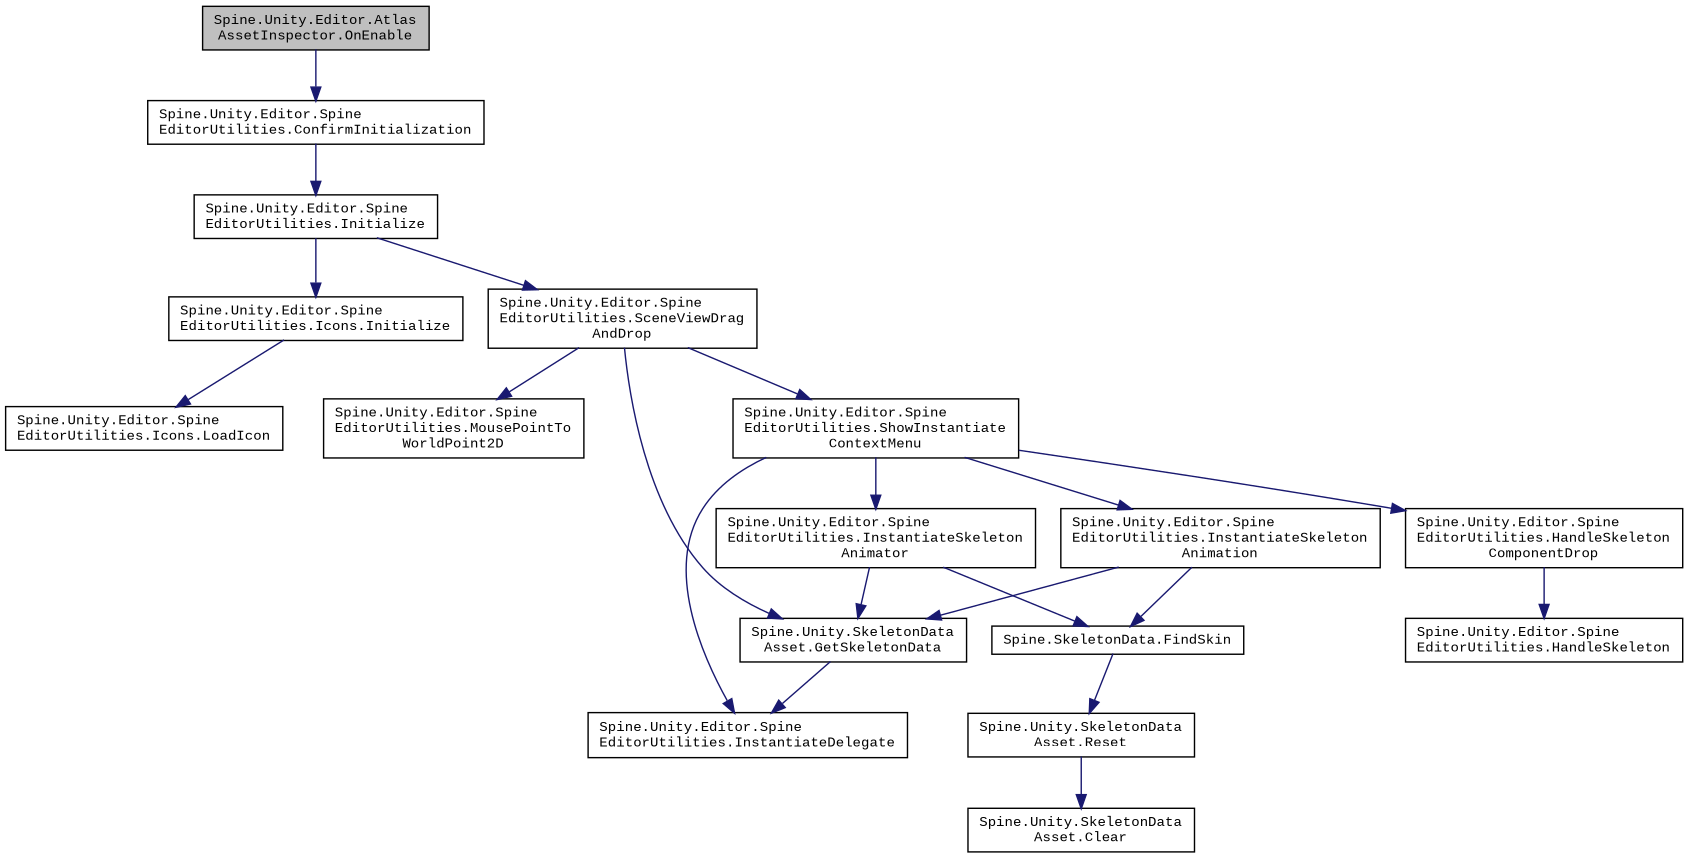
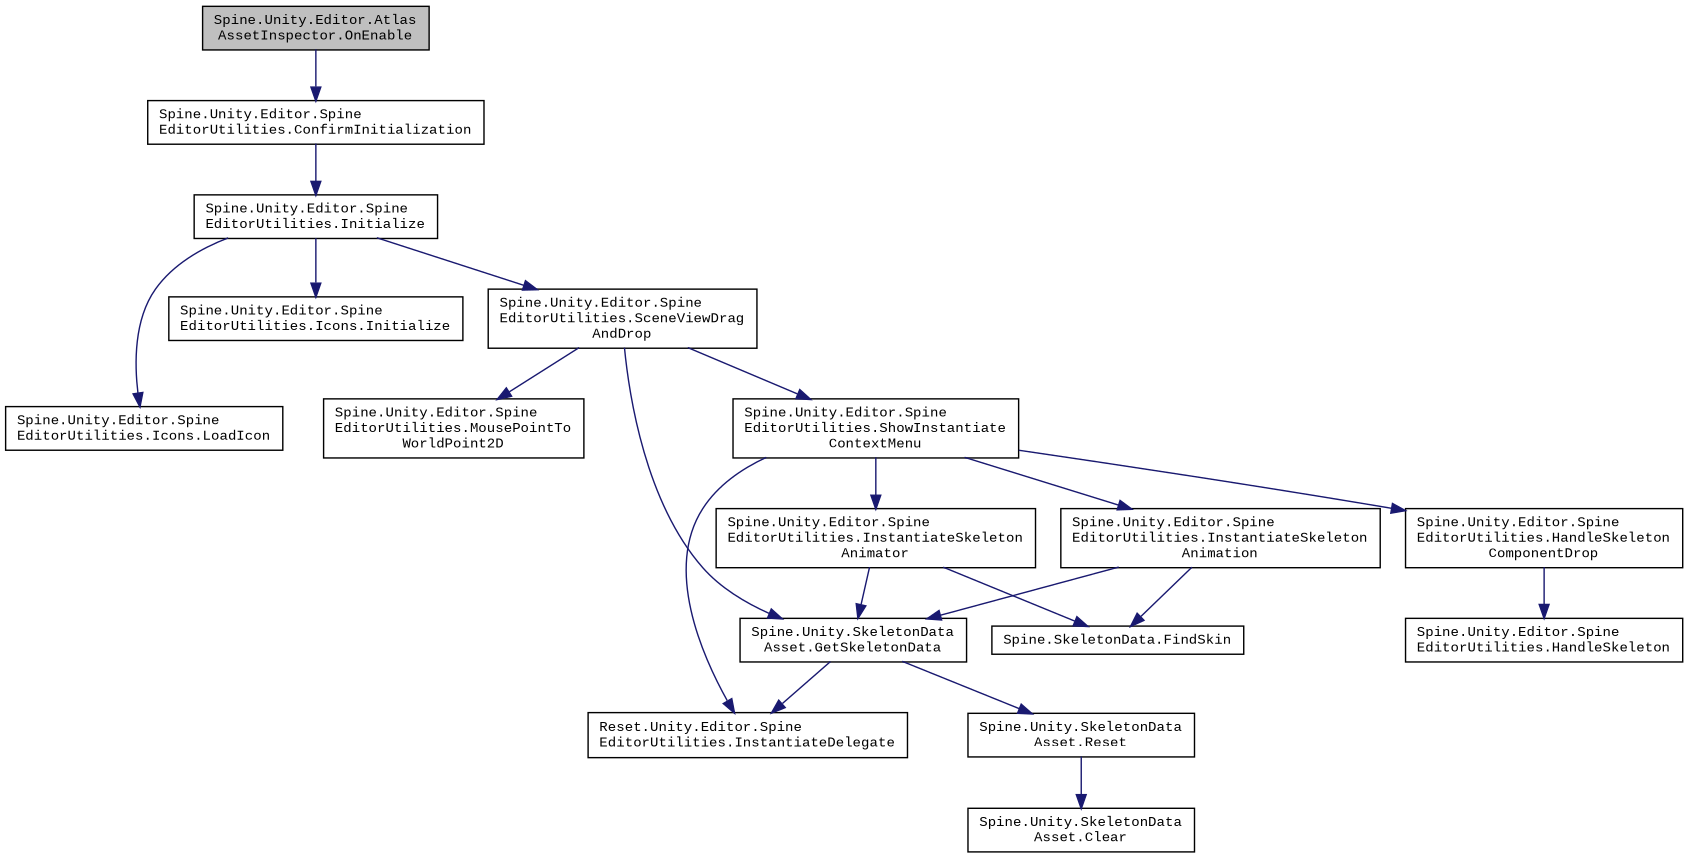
(236, 370) -> (151, 297)
(1104, 677) -> (961, 685)
(748, 735) -> (748, 735)
